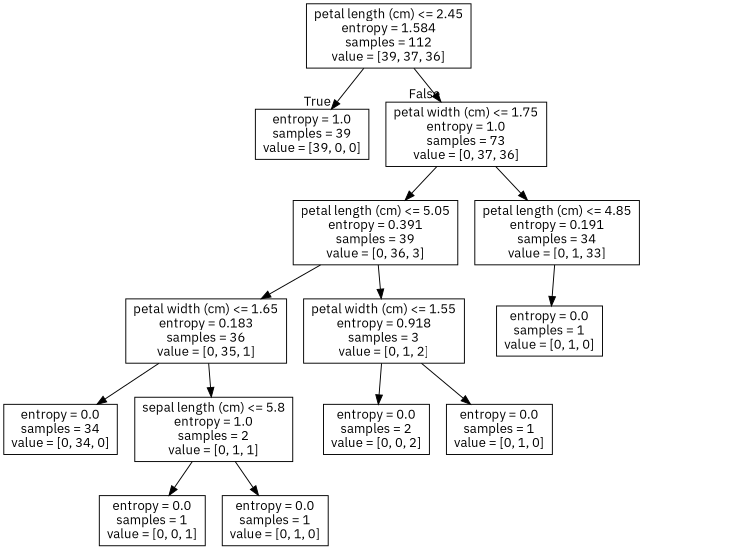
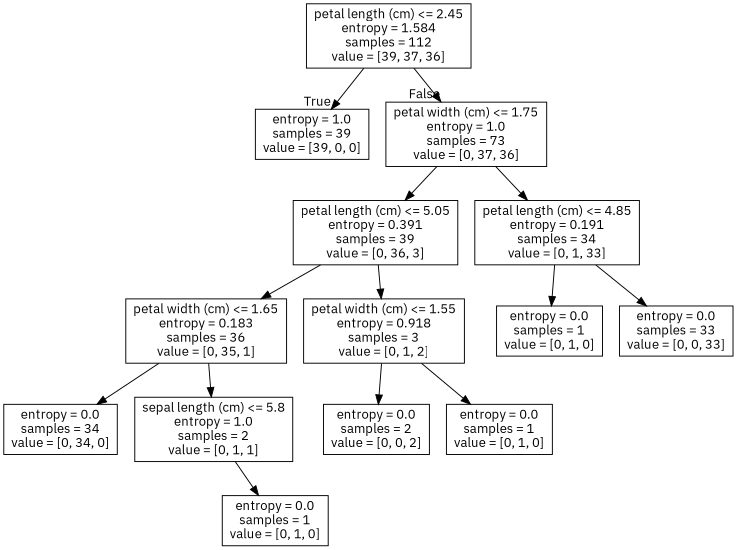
none -> (676, 331)
(152, 521) -> none
